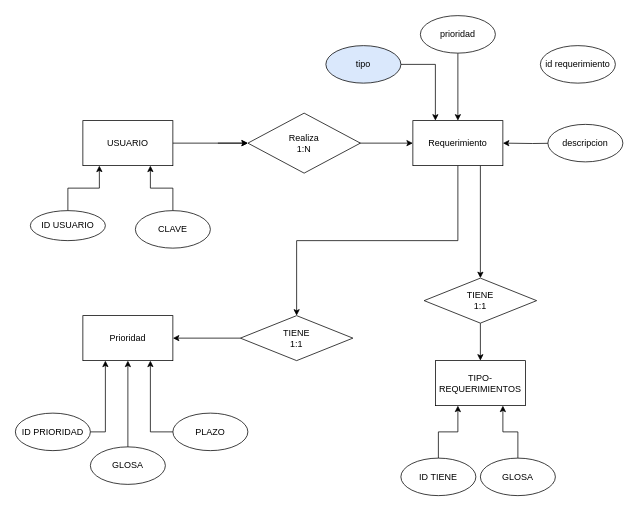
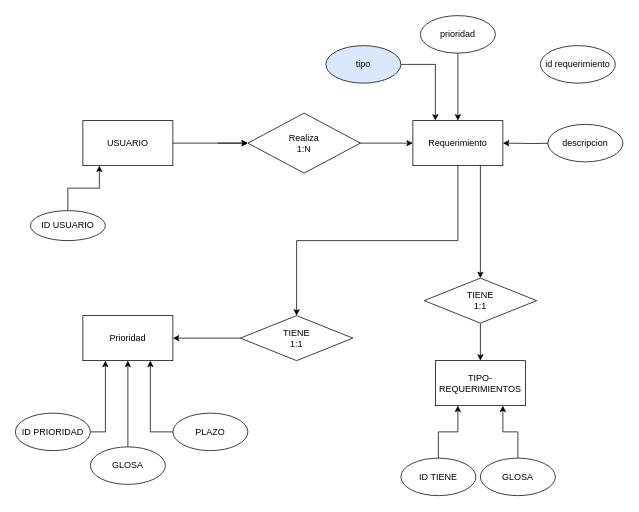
(150, 181) -> none
(173, 229) -> none
